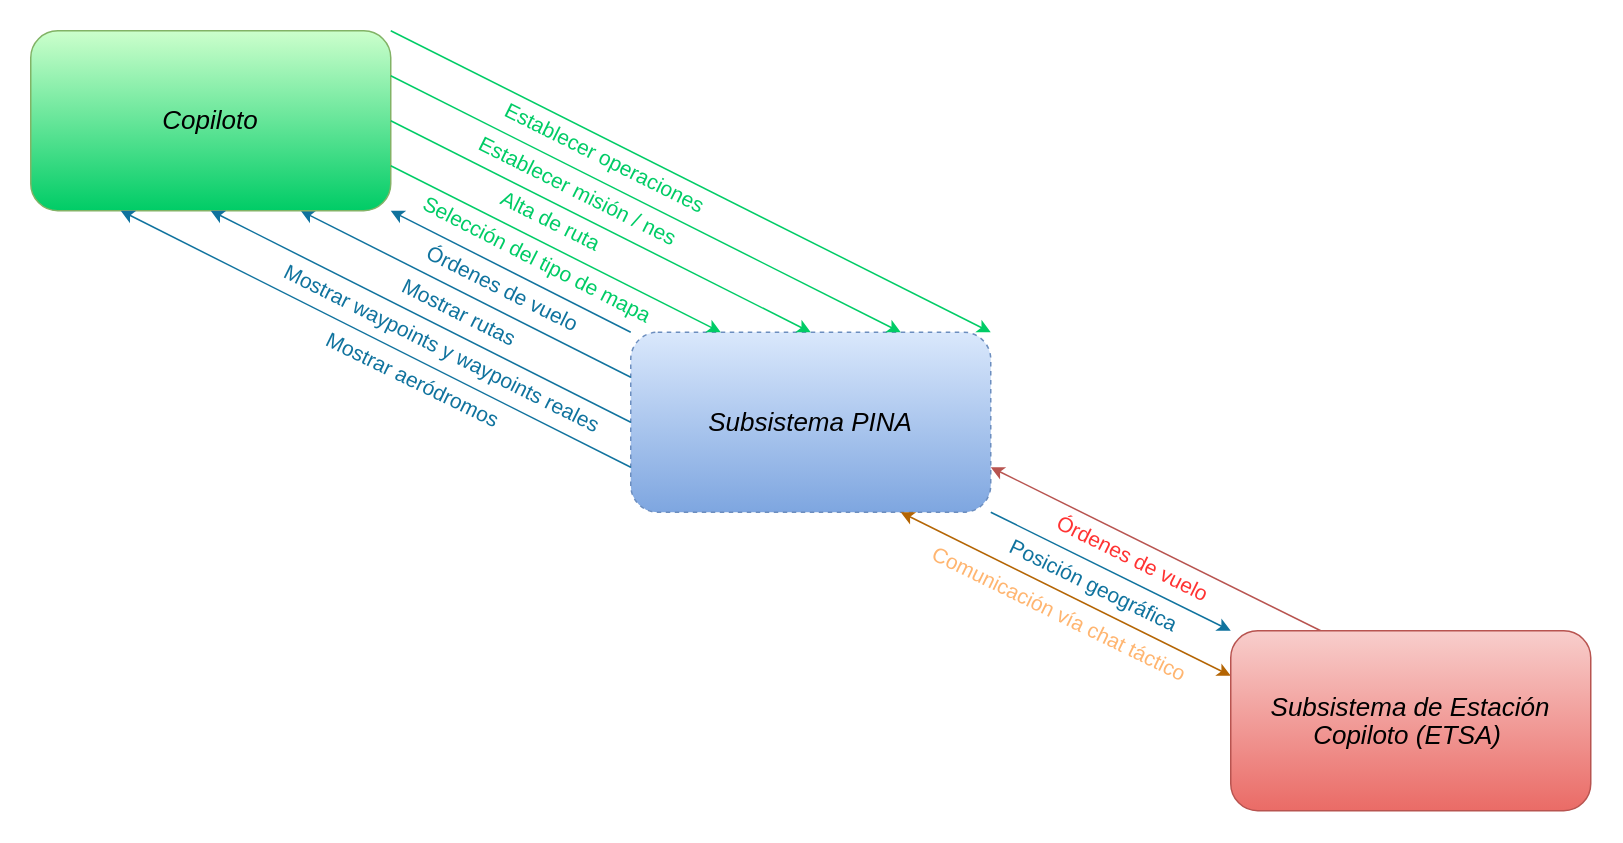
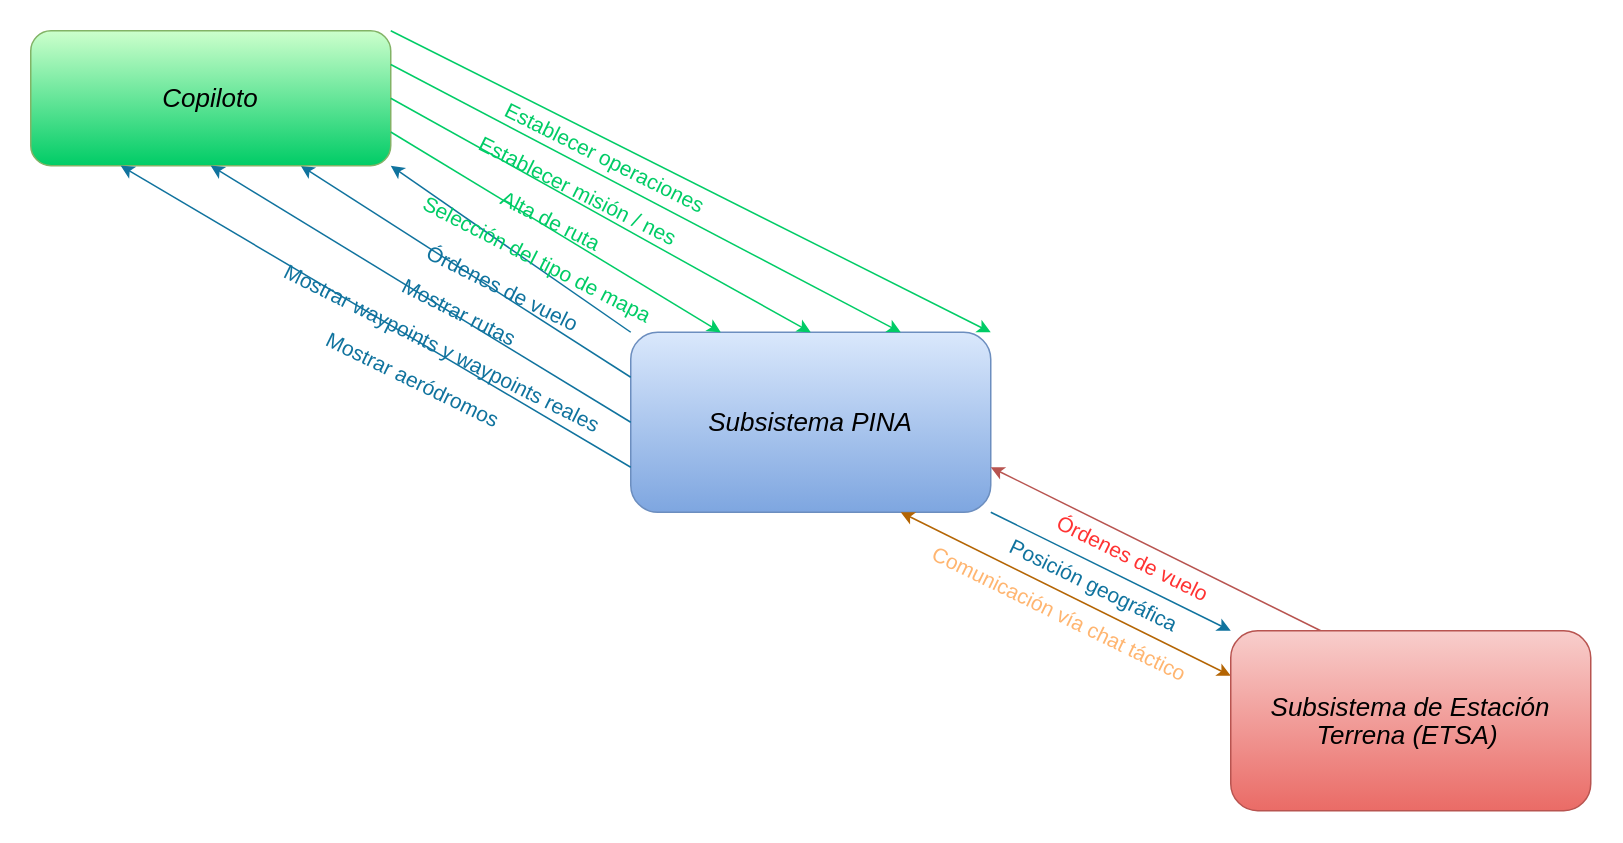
(211, 121) -> (211, 98)
(811, 422) -> (811, 422)
(1411, 721) -> (1411, 721)
